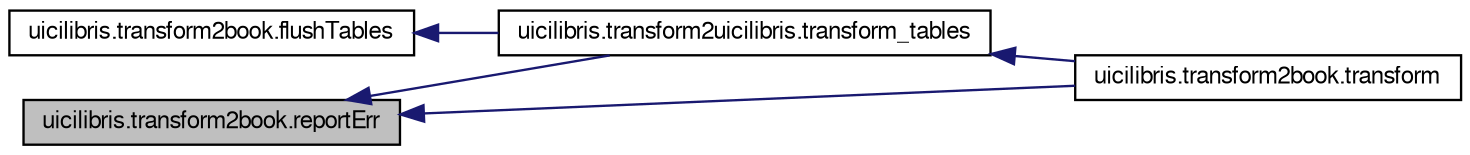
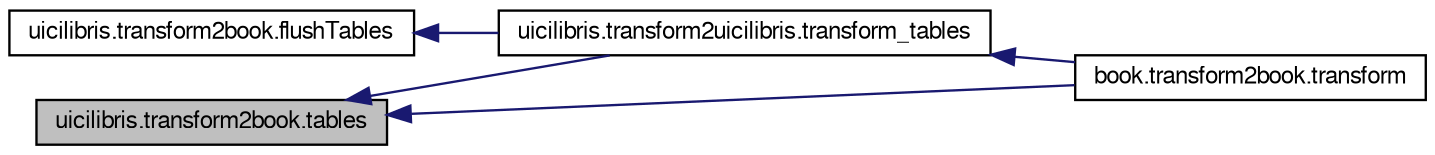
(1268, 78) -> (1251, 78)
(212, 122) -> (212, 122)
